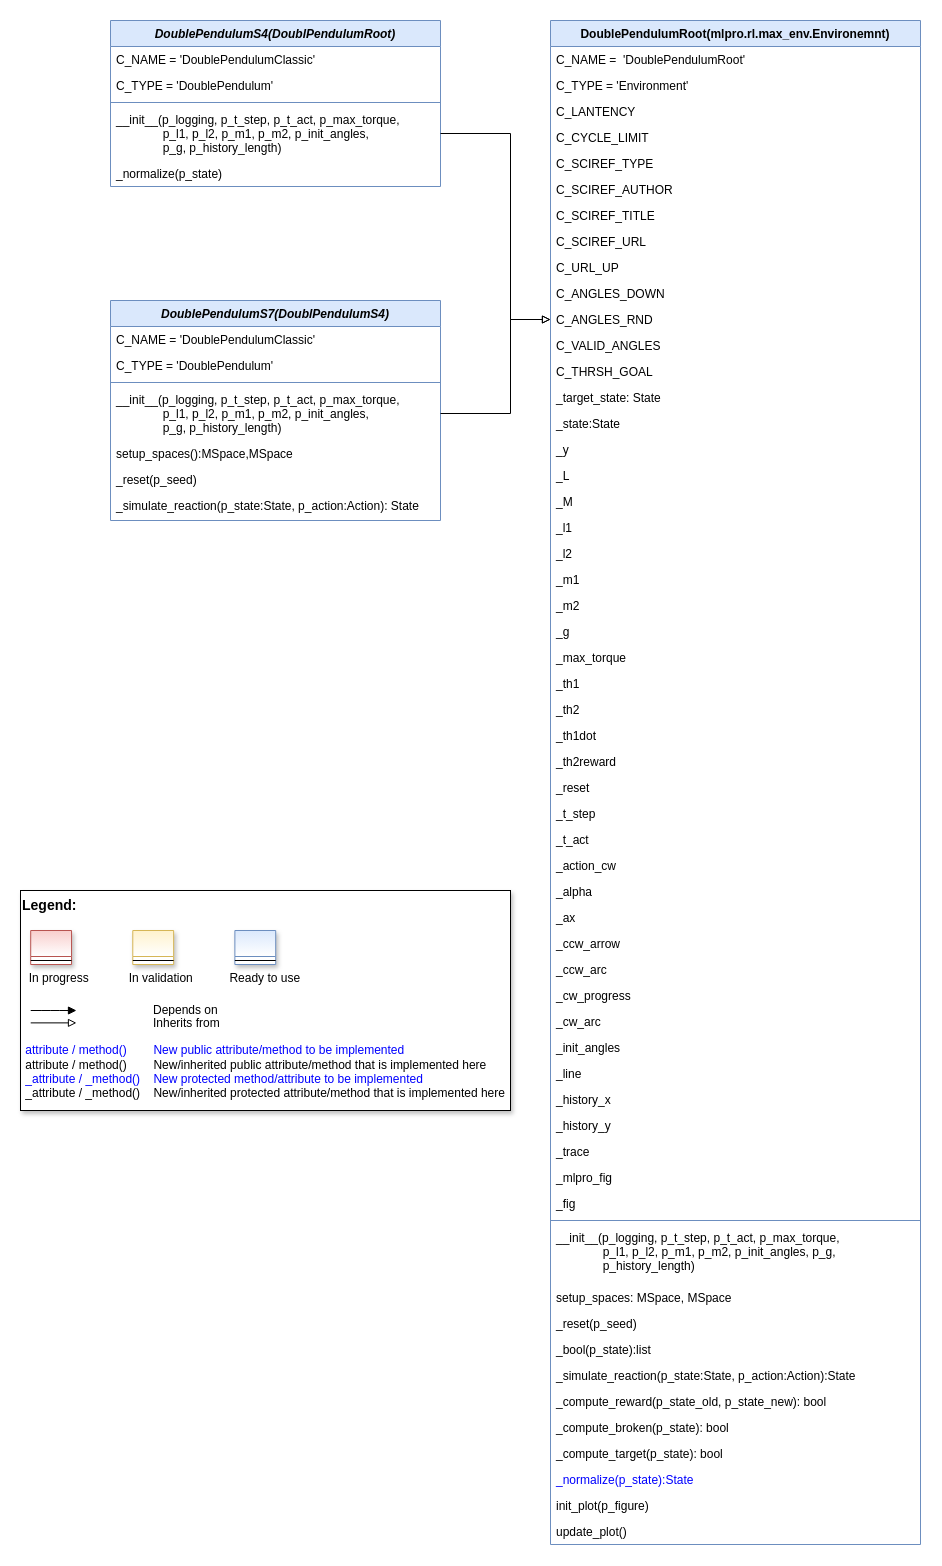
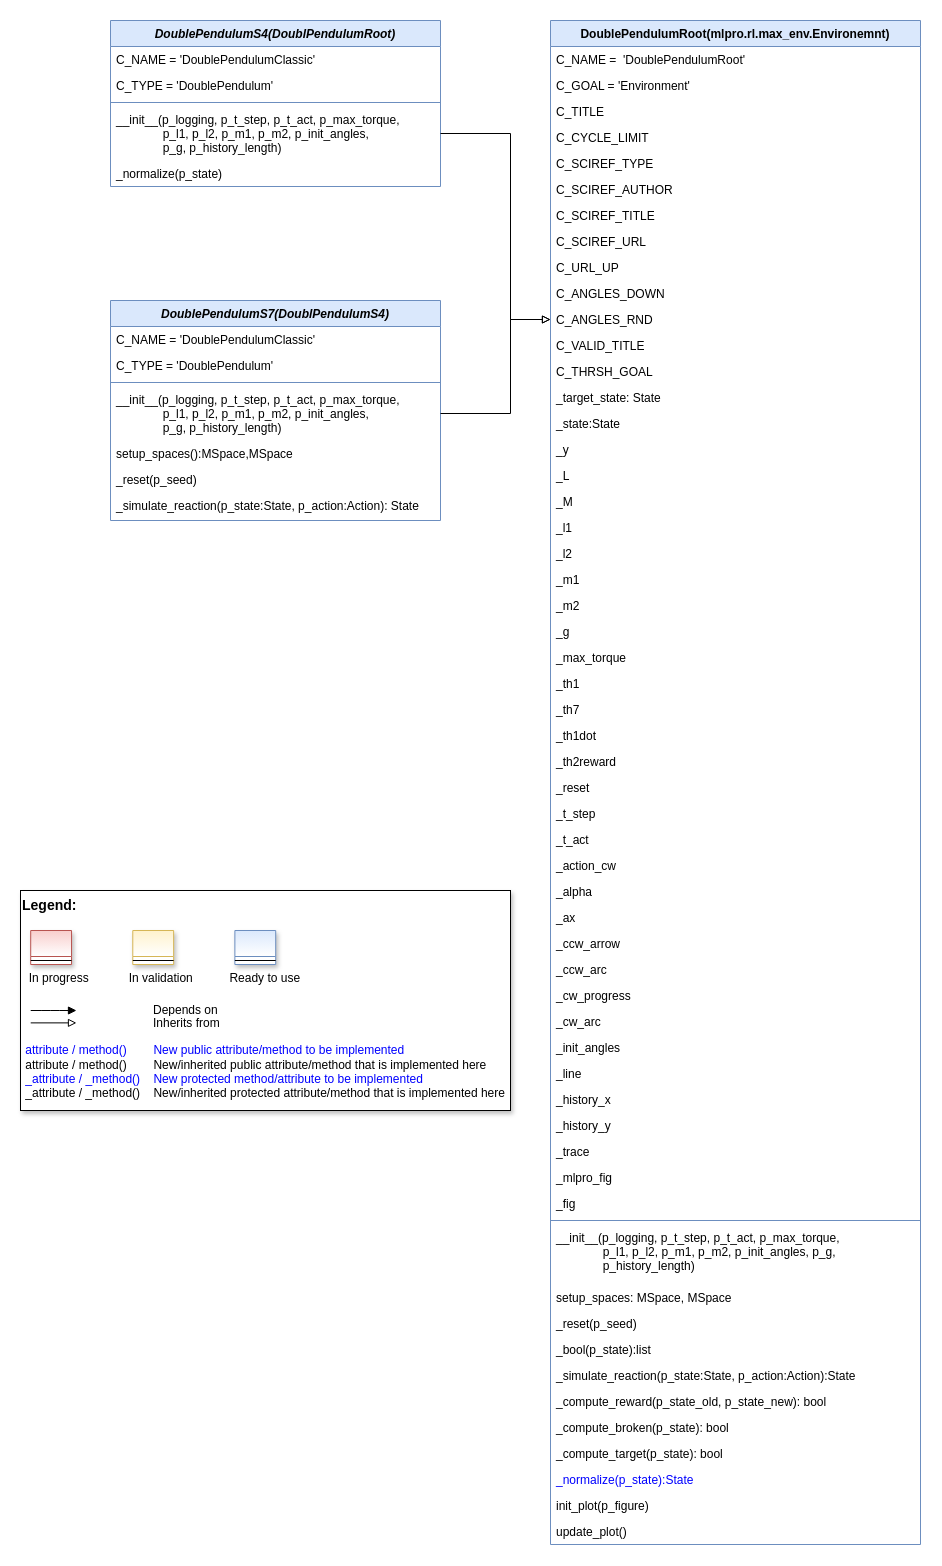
(622, 86) -> (622, 86)
(590, 112) -> (580, 112)
(603, 346) -> (600, 346)
(569, 710) -> (569, 710)
